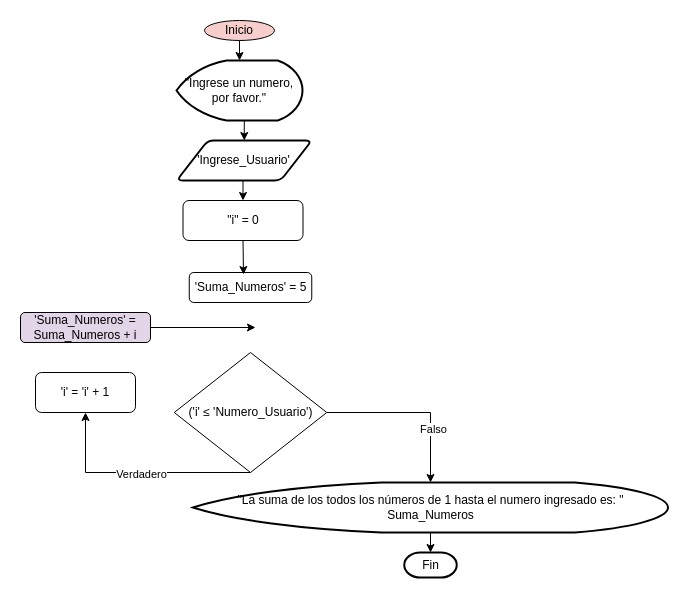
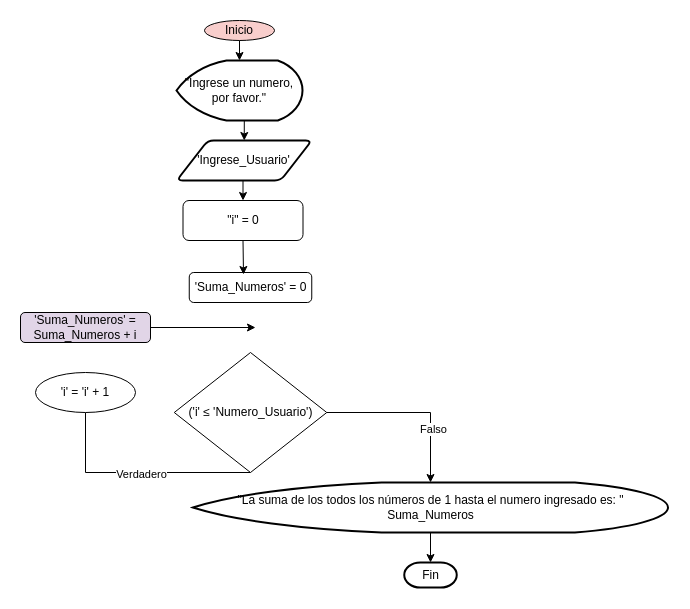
(251, 288) -> (251, 288)
(86, 393) -> (86, 393)
(86, 421) -> (86, 419)
(431, 565) -> (431, 575)
